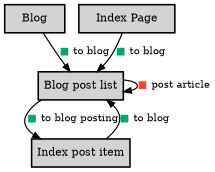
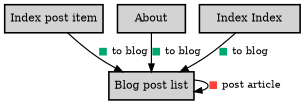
(35, 19) -> (151, 19)
(127, 19) -> (250, 19)
(26, 116) -> none
